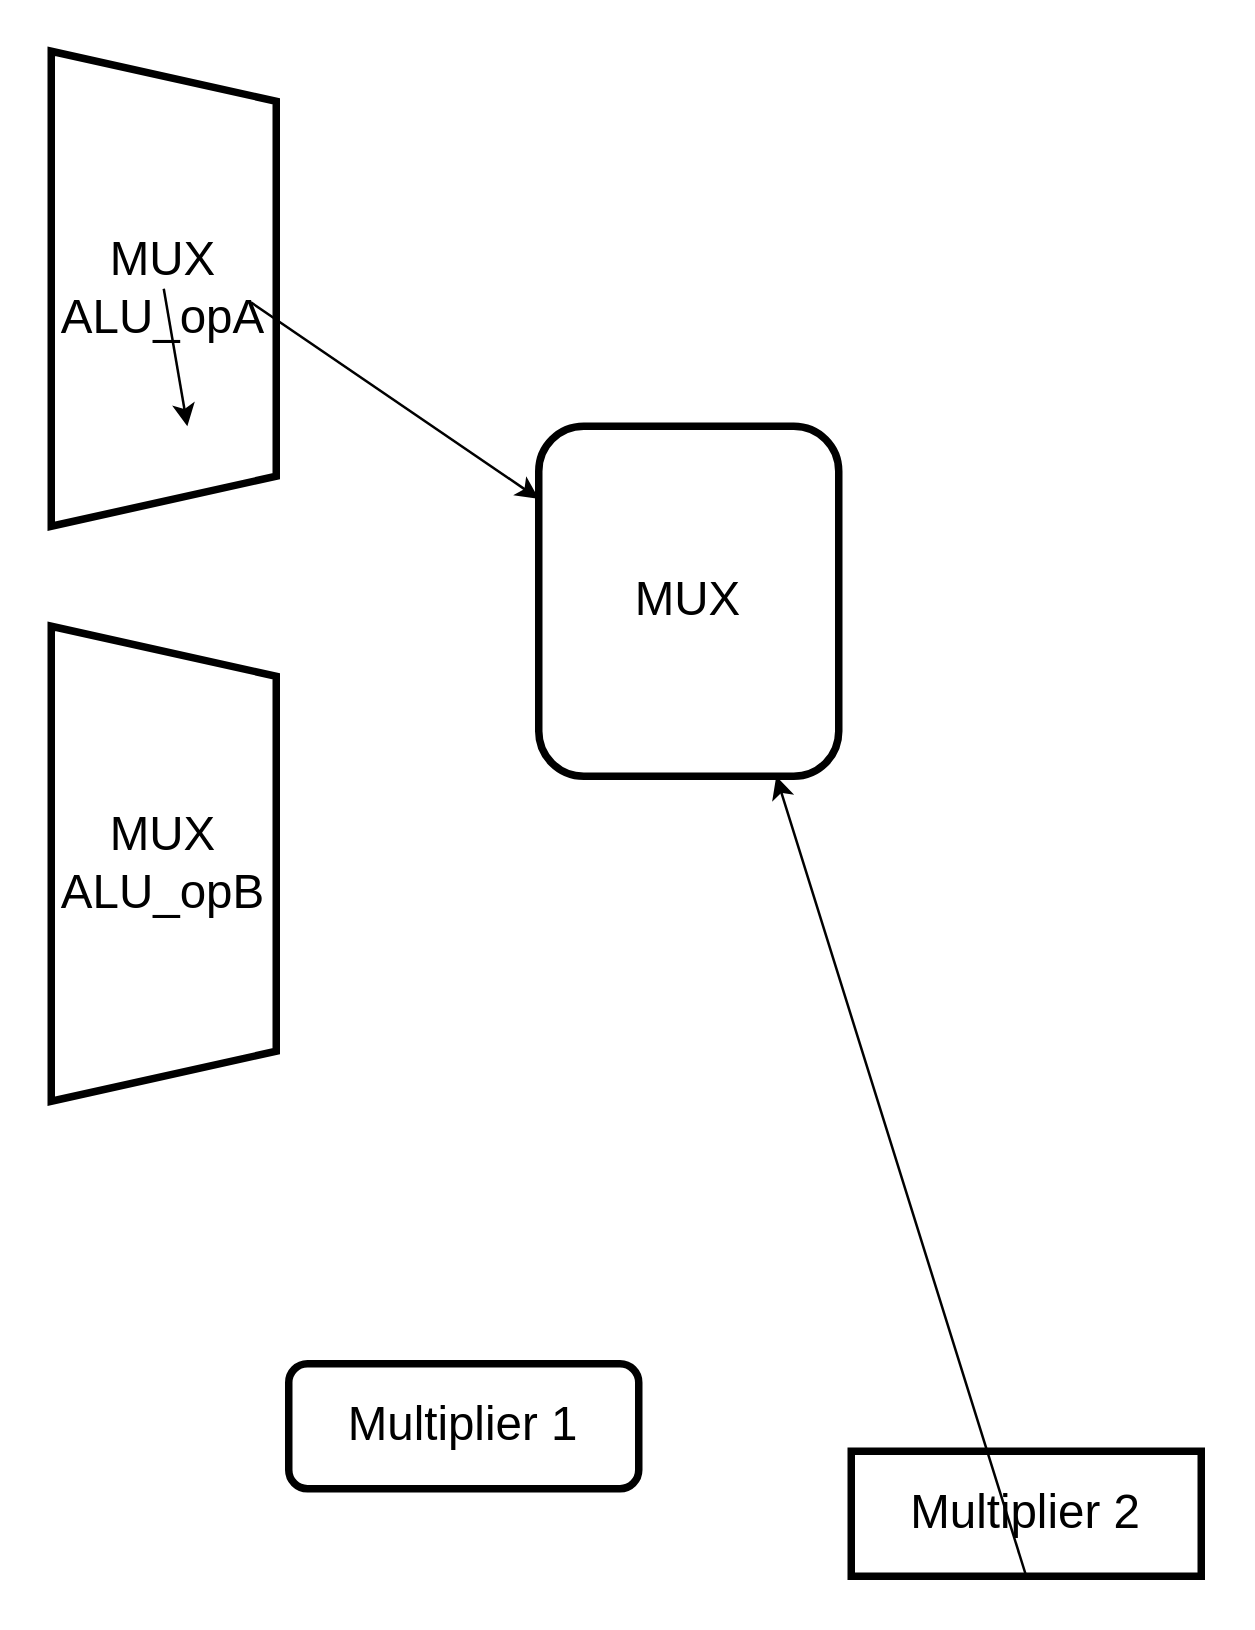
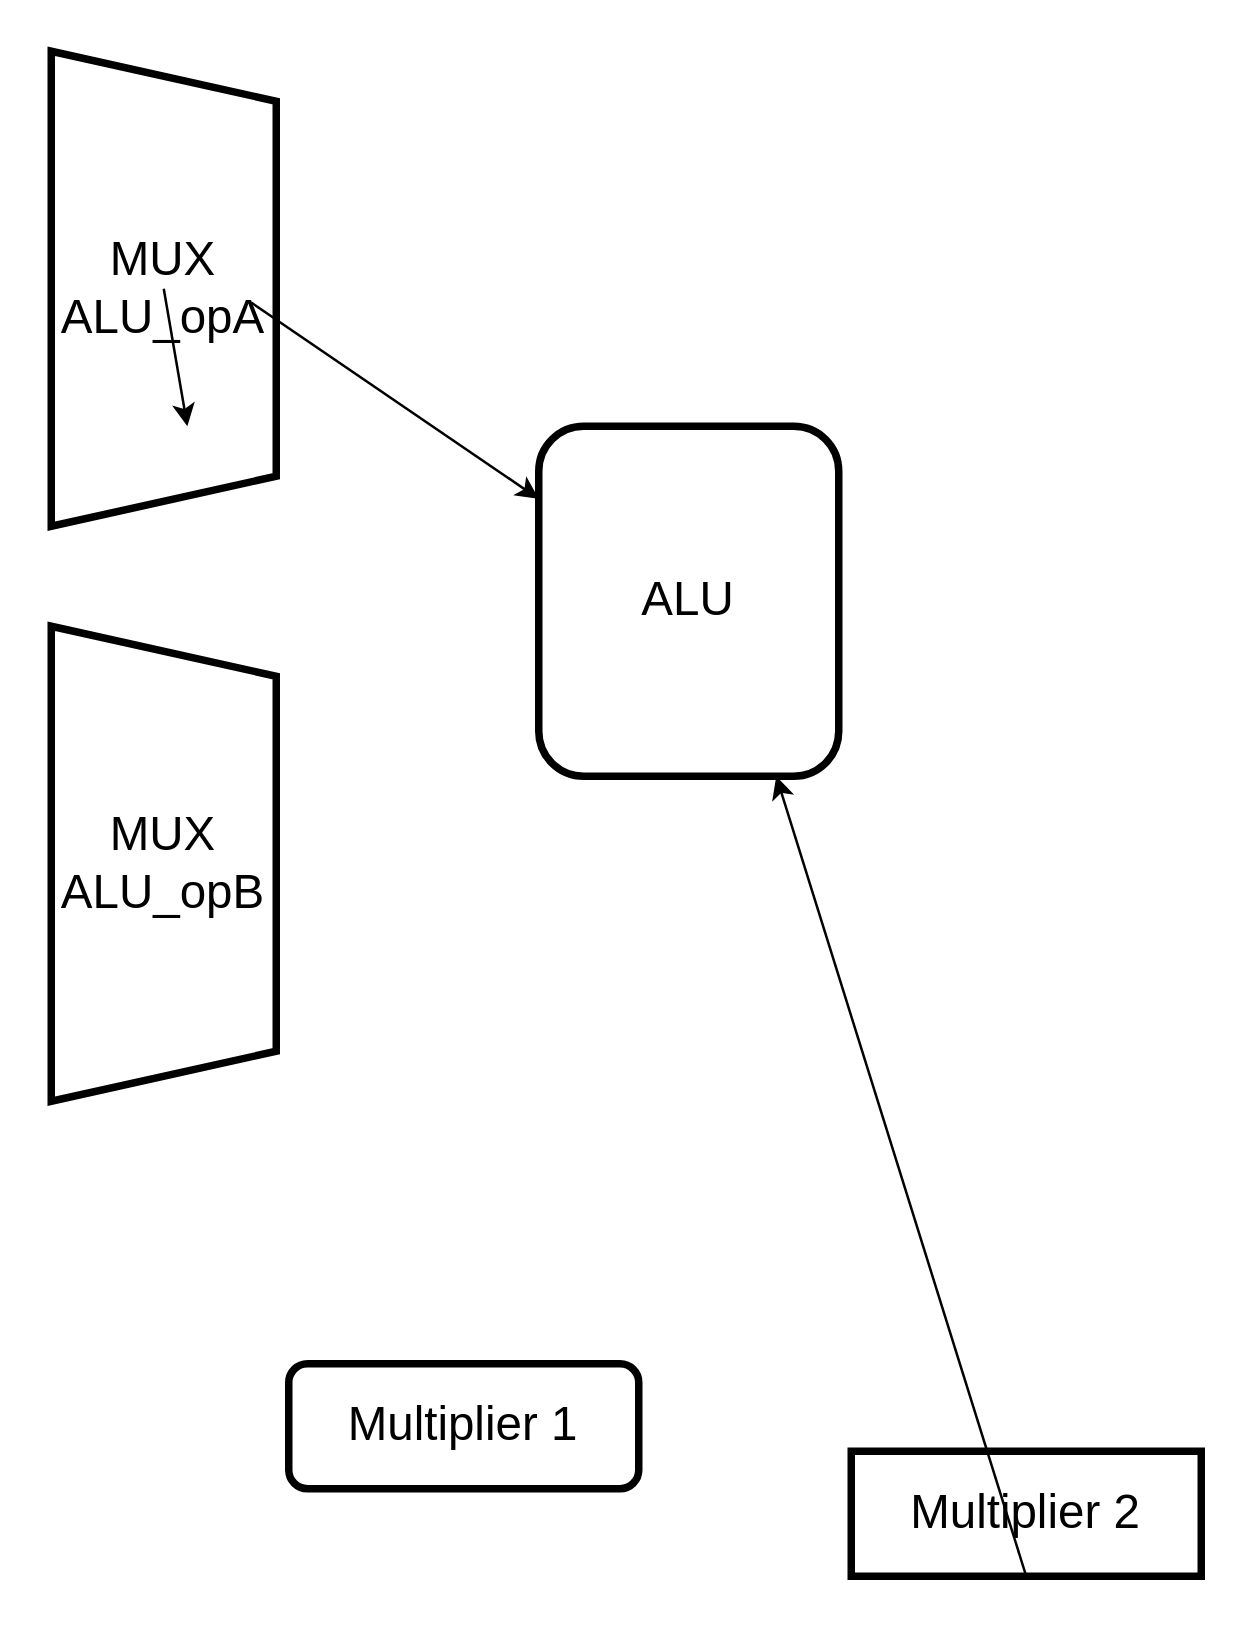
(689, 601) -> (689, 601)
